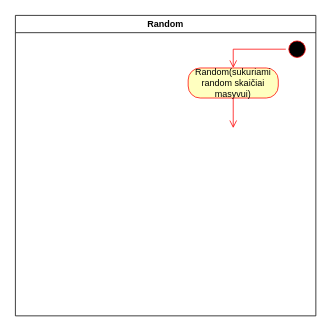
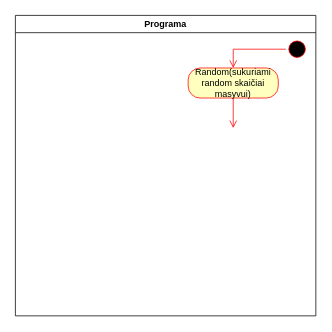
(165, 24) -> (165, 24)
